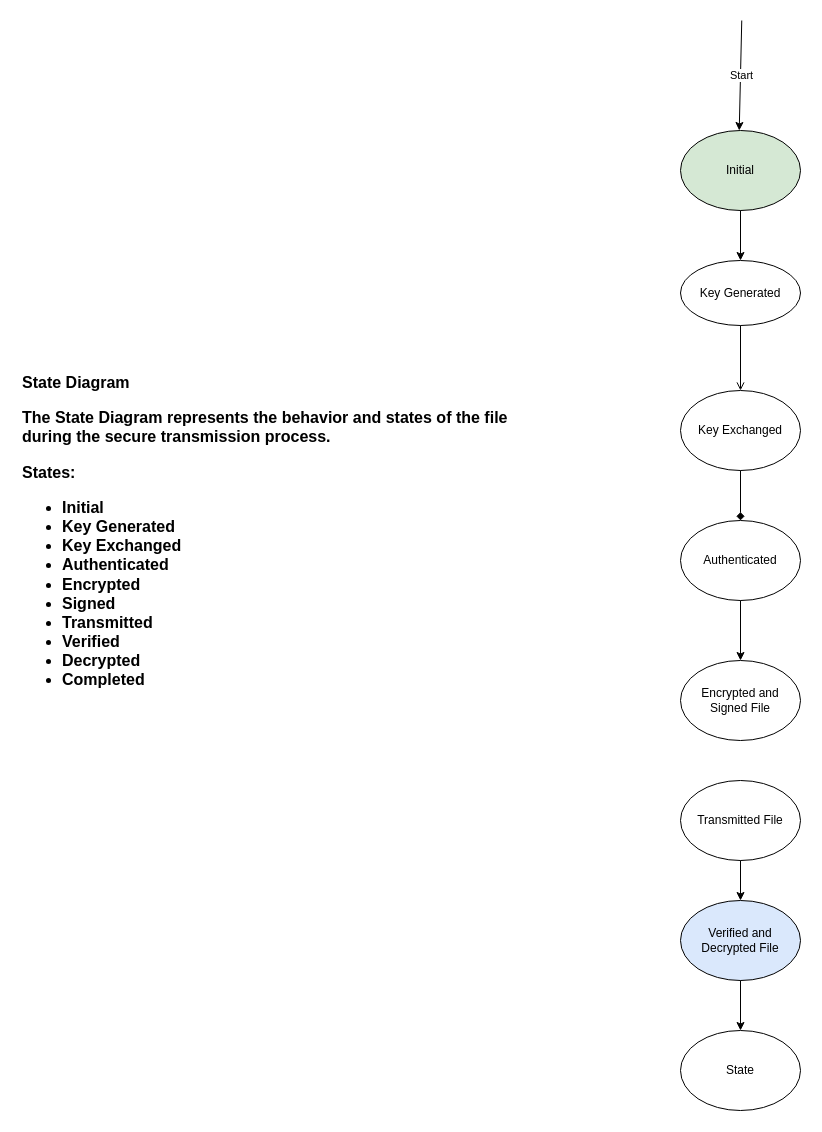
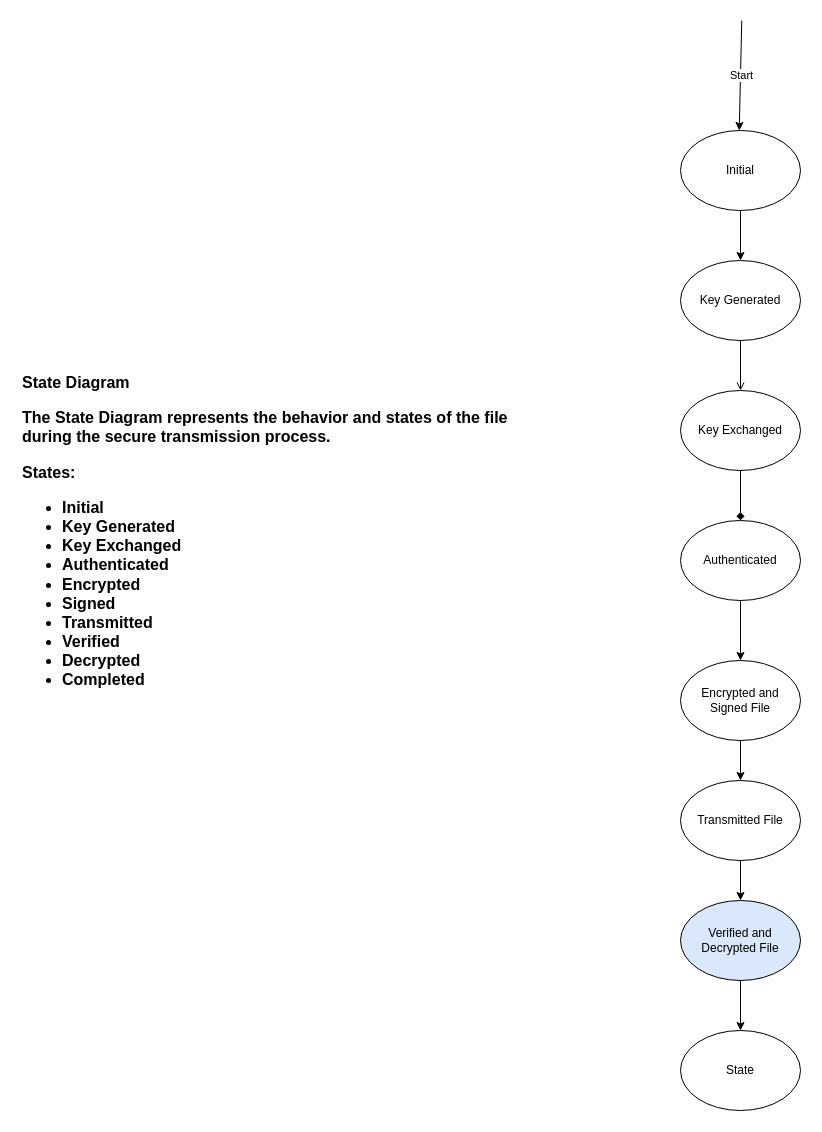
(741, 171) -> (741, 171)
(741, 293) -> (741, 301)
none -> (741, 757)
